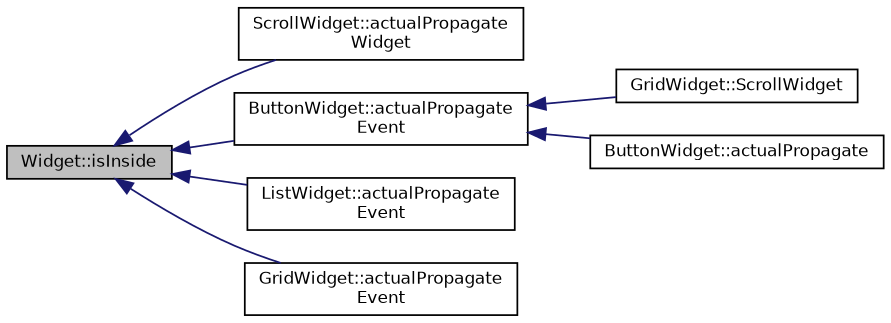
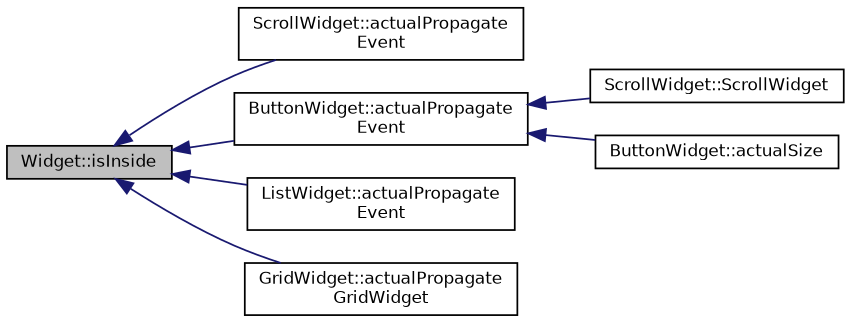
(381, 34) -> (381, 34)
(737, 86) -> (717, 86)
(737, 152) -> (717, 152)
(381, 289) -> (381, 289)
